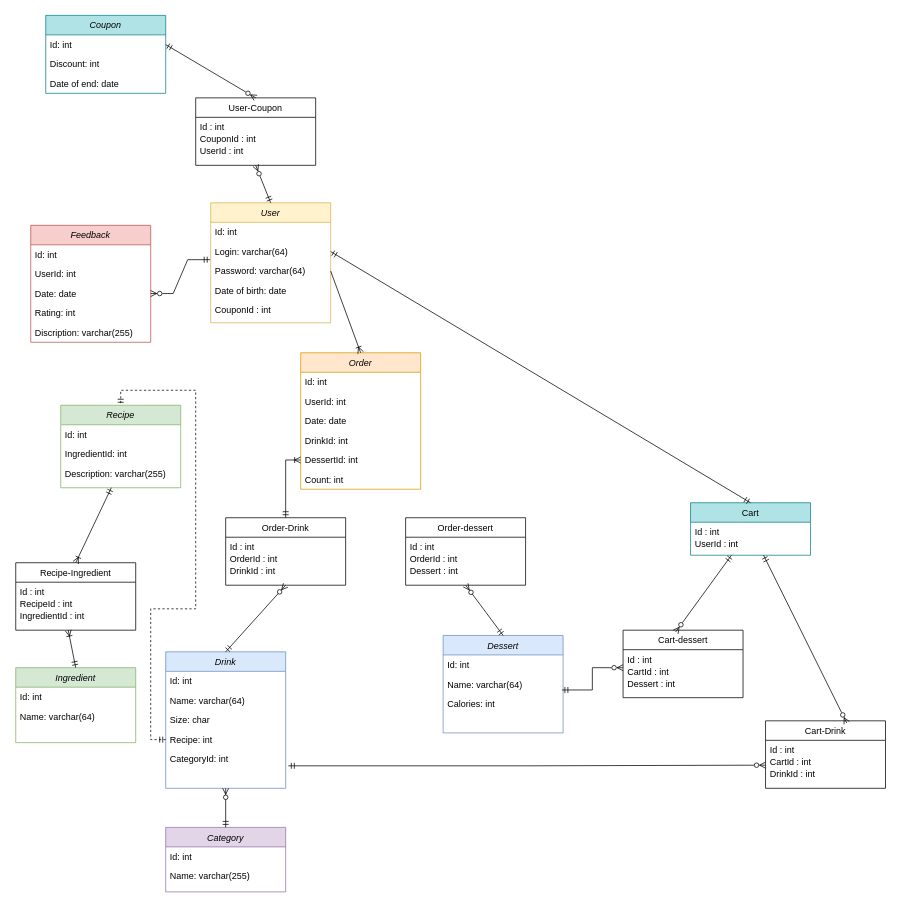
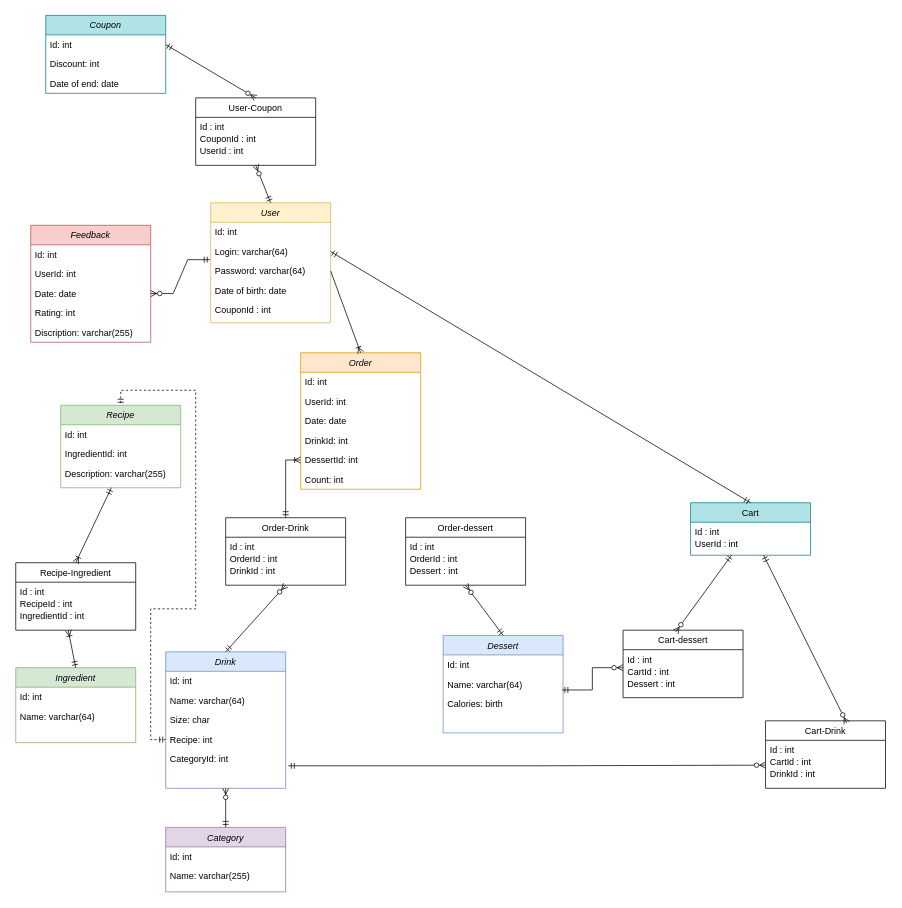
(474, 704) -> (479, 704)
